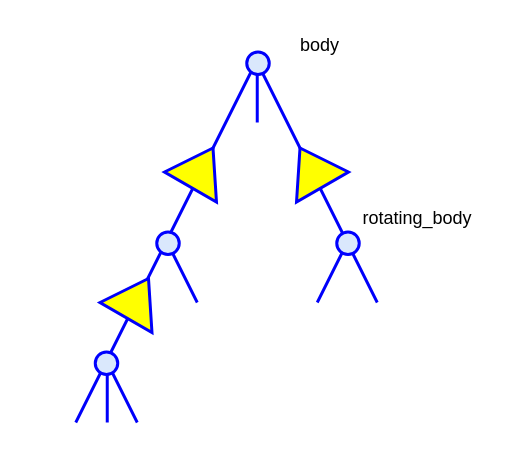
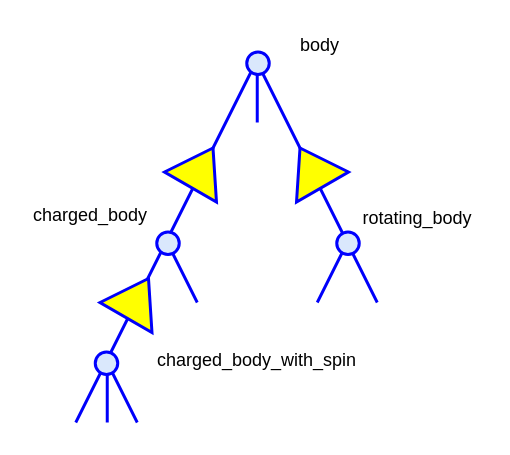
none -> (91, 215)
none -> (257, 361)
